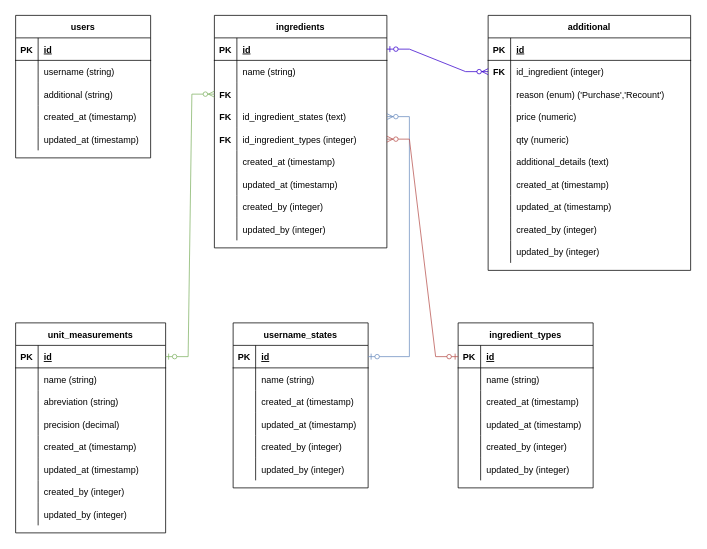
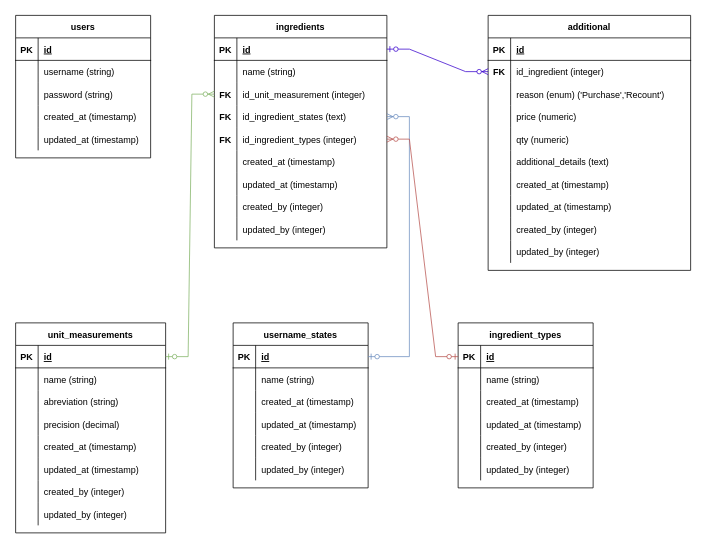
none -> (312, 94)
(86, 95) -> (84, 95)
